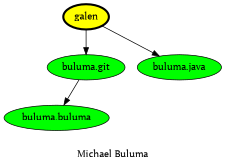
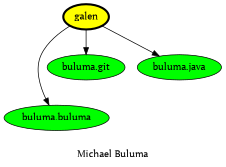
(73, 89) -> (40, 57)
